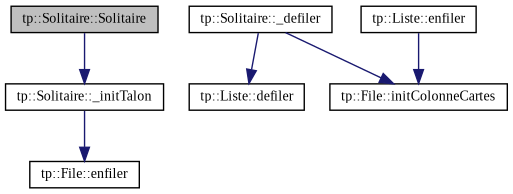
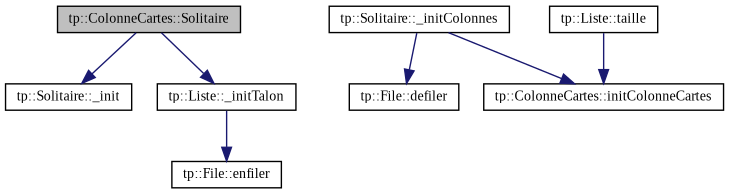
(85, 19) -> (149, 19)
(261, 19) -> (419, 19)
(419, 19) -> (604, 19)
none -> (69, 97)
(85, 97) -> (227, 97)
(247, 97) -> (404, 97)
(419, 97) -> (604, 97)
